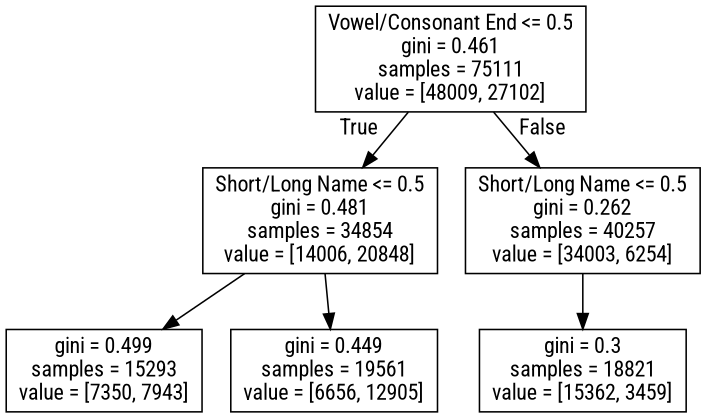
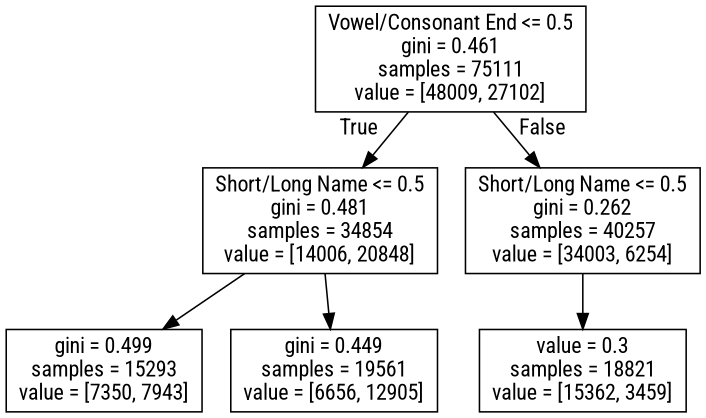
(583, 371) -> (583, 371)
